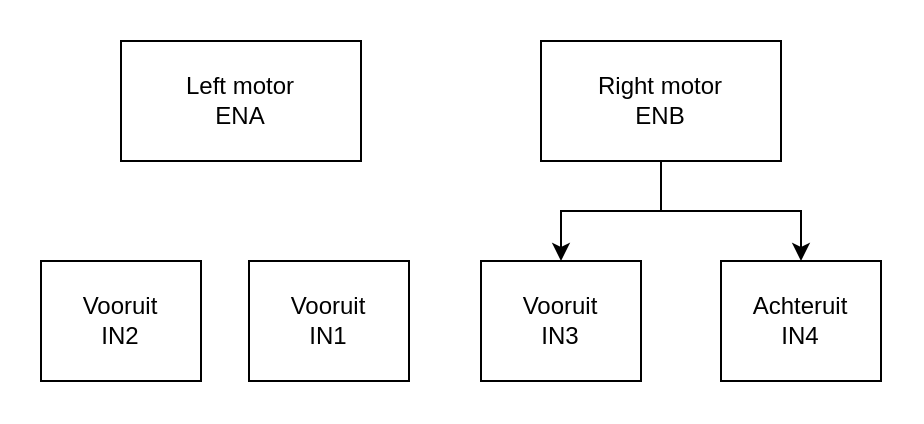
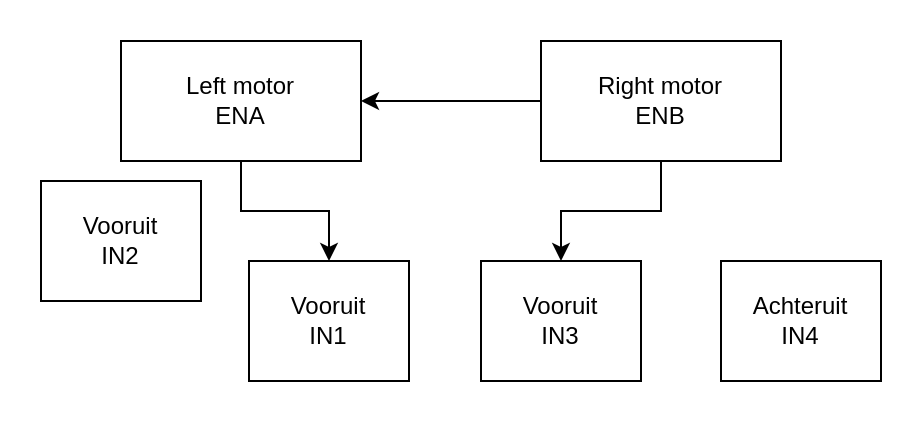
none -> (278, 211)
(751, 211) -> (458, 101)
(121, 321) -> (121, 241)
